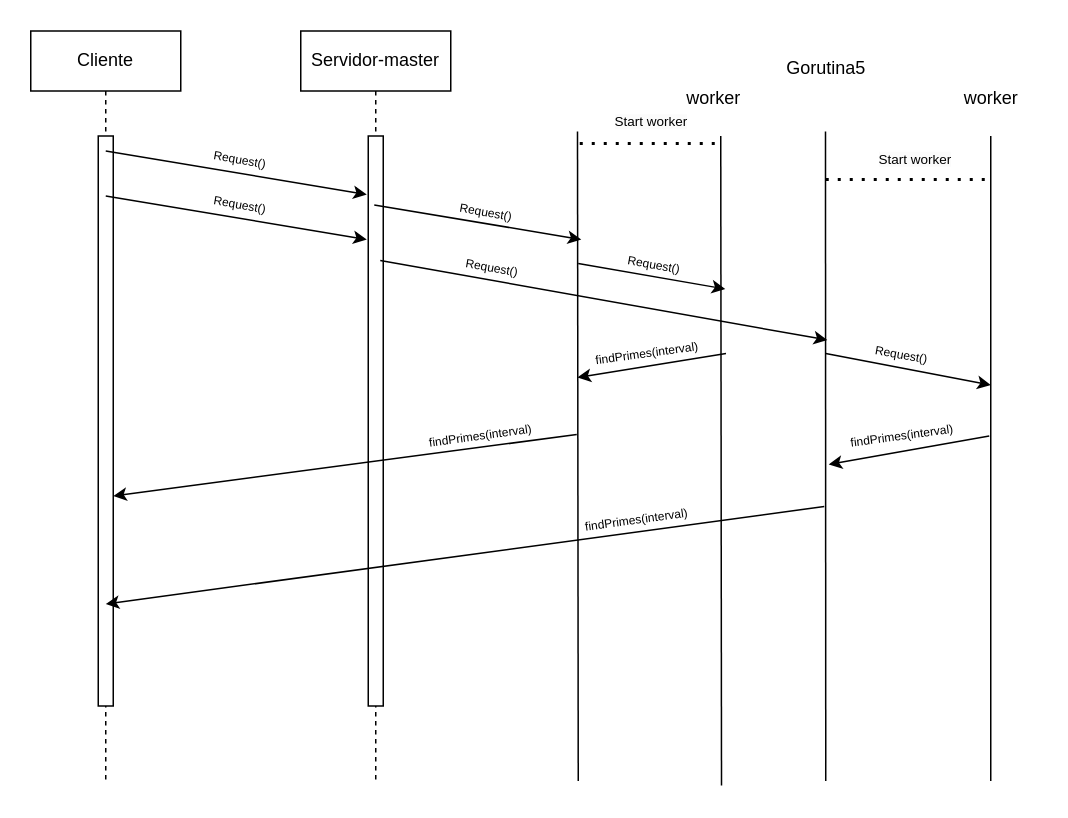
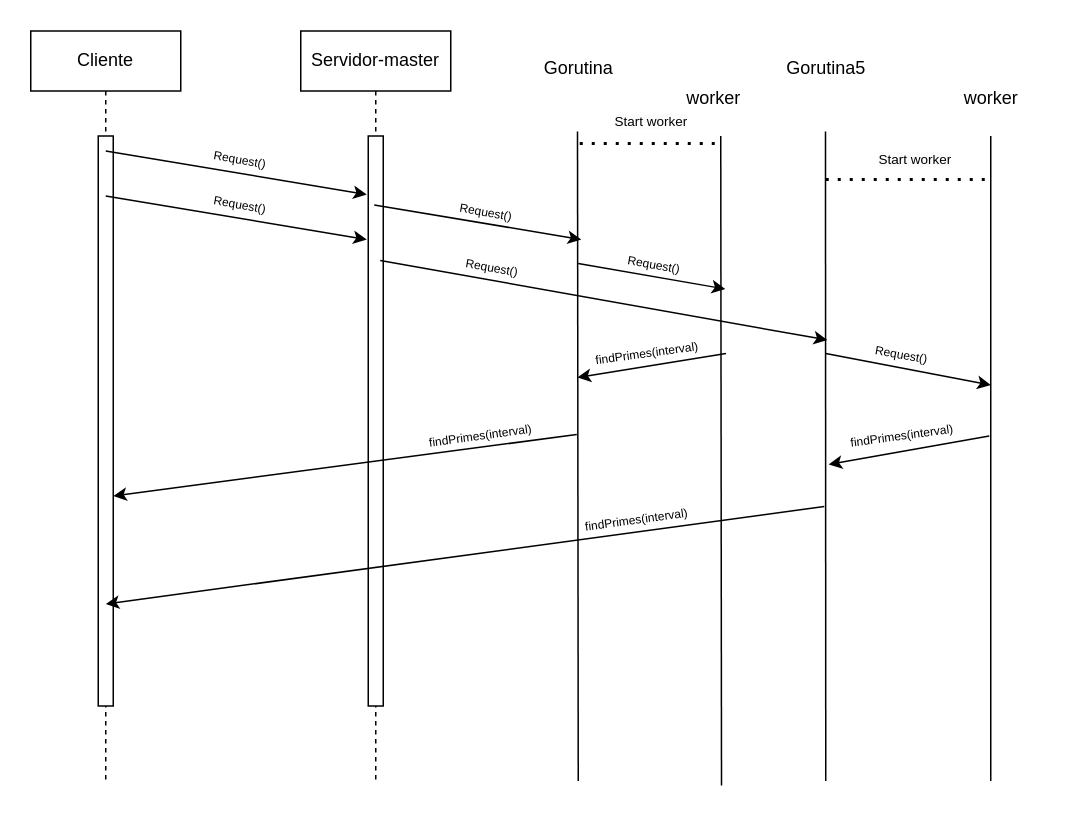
none -> (578, 68)
